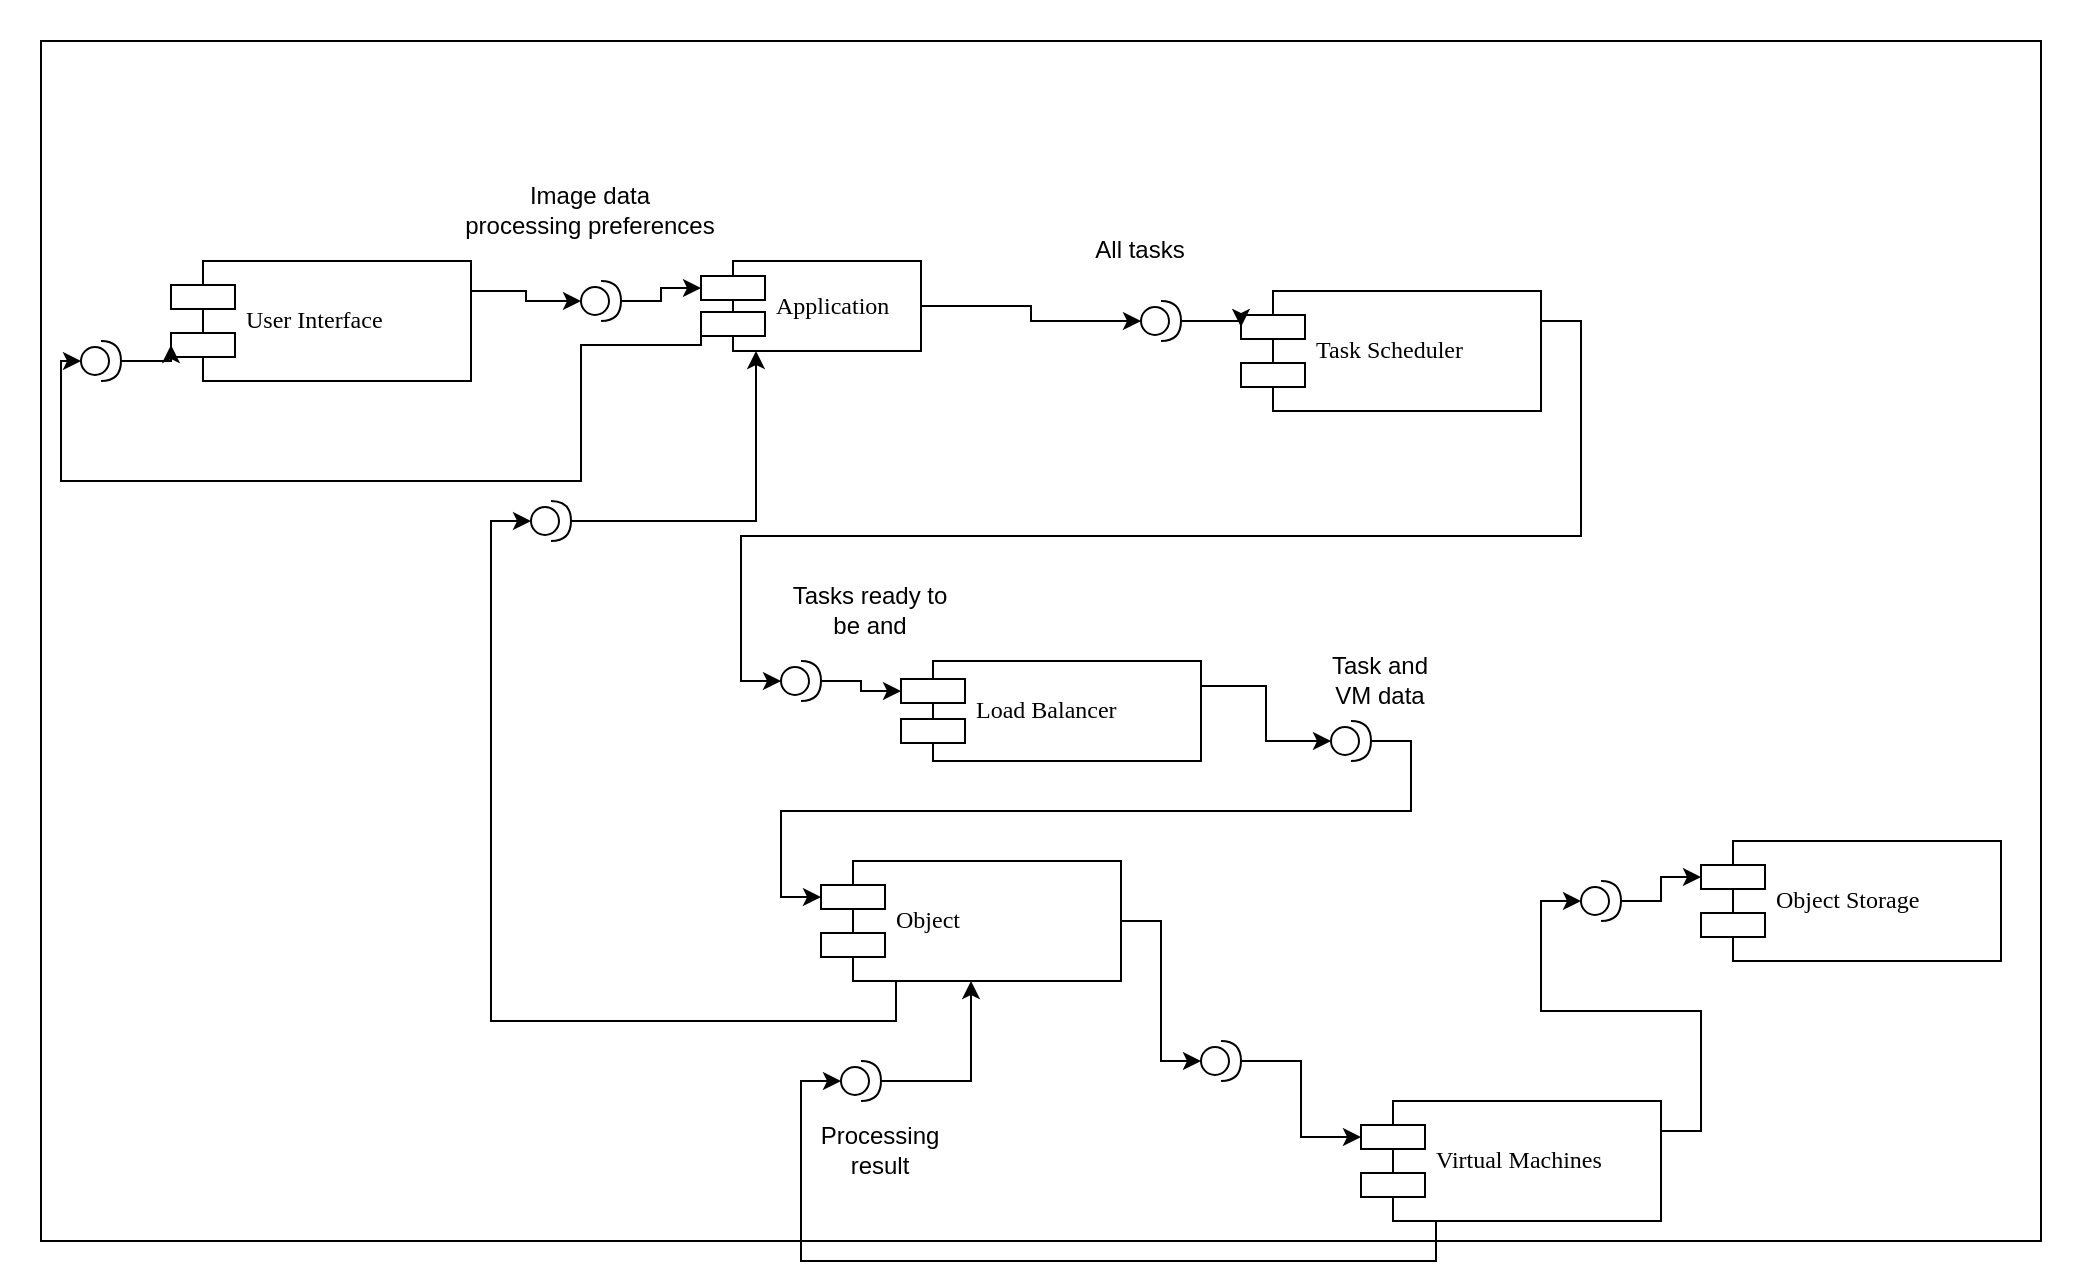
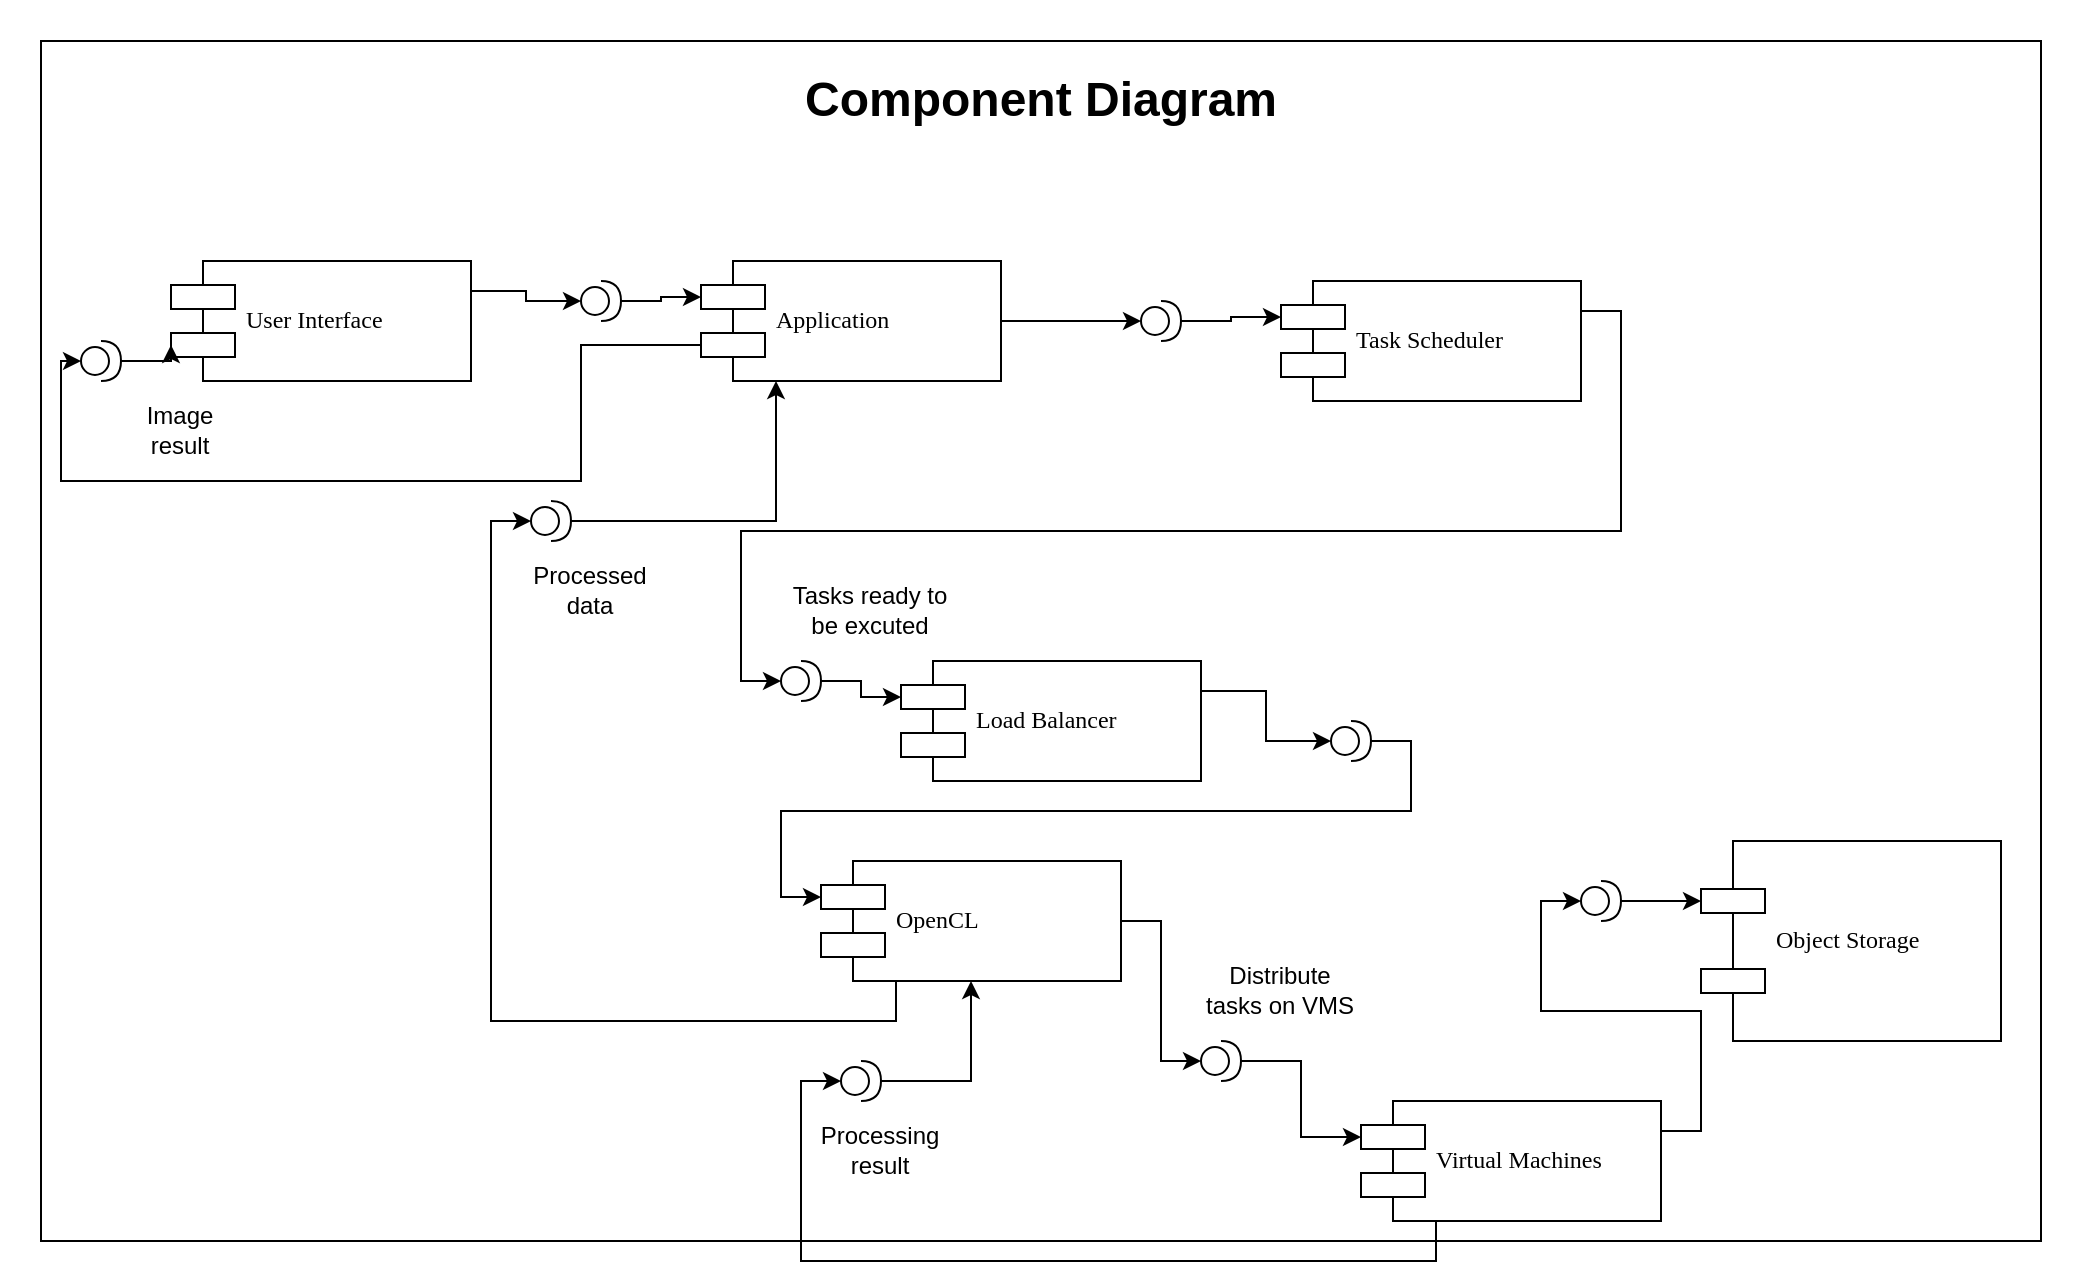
none -> (1041, 101)
(591, 211) -> none
(1141, 251) -> none
(811, 306) -> (851, 321)
(1391, 351) -> (1431, 341)
none -> (181, 431)
none -> (591, 591)
(871, 611) -> (871, 611)
(1381, 681) -> none
(1051, 711) -> (1051, 721)
(1851, 901) -> (1851, 941)
(937, 921) -> (937, 921)
none -> (1281, 991)
